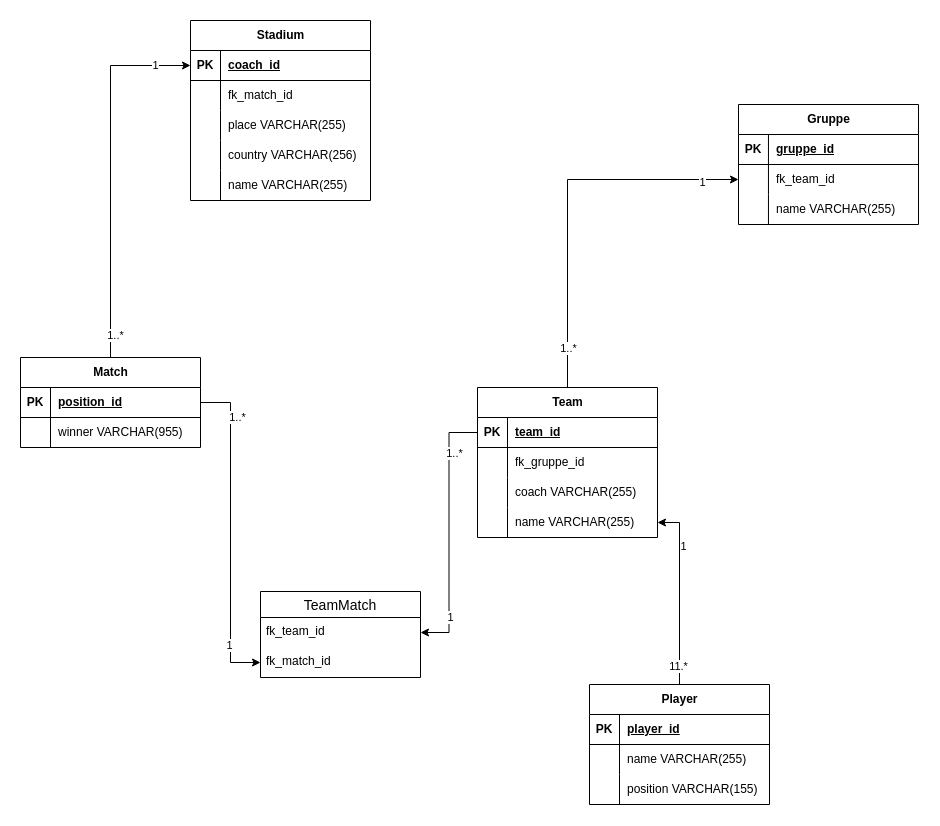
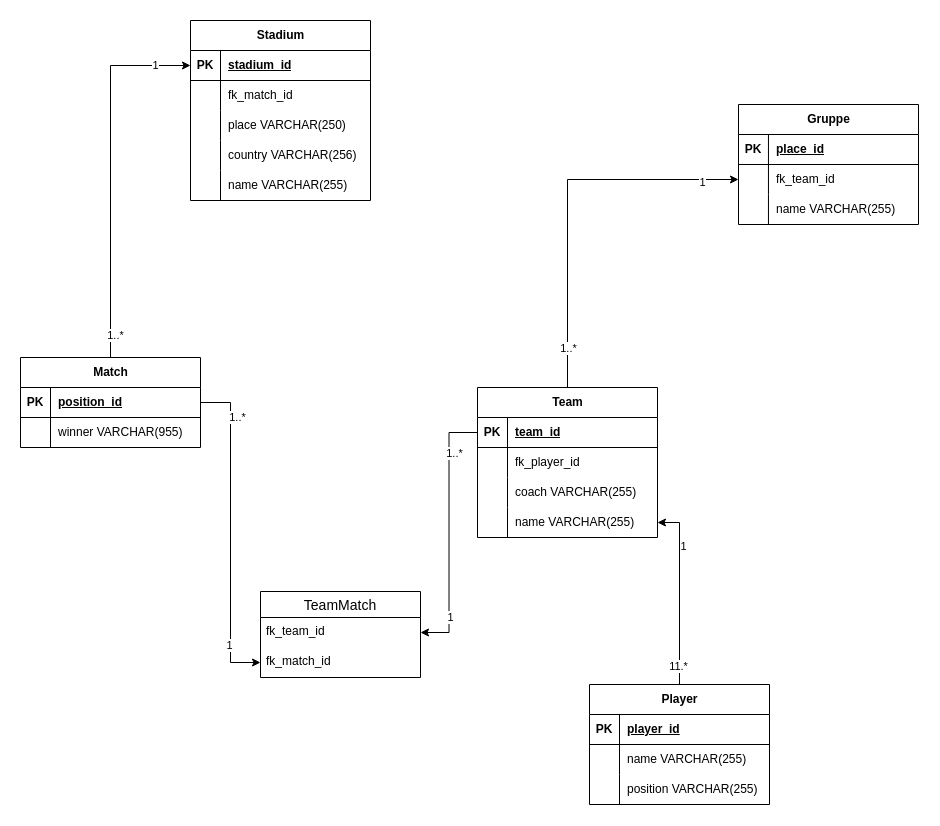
(254, 66) -> (259, 66)
(286, 126) -> (286, 126)
(805, 150) -> (800, 150)
(554, 463) -> (553, 463)
(693, 790) -> (693, 790)
